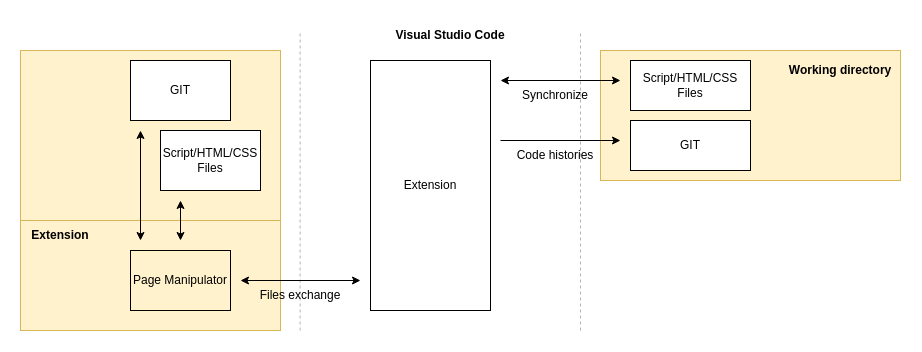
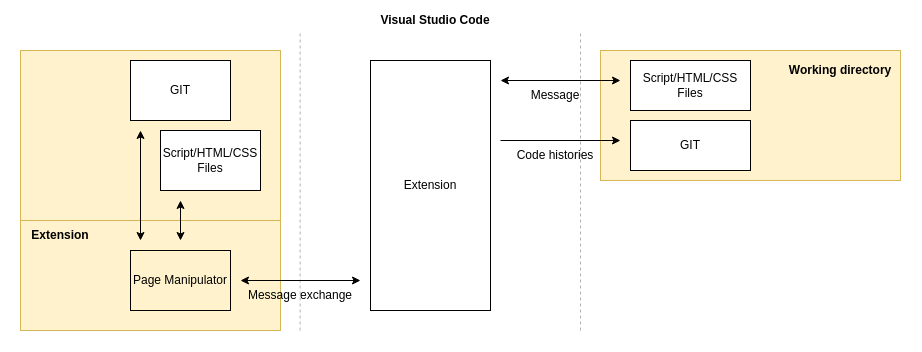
(451, 36) -> (436, 21)
(556, 96) -> (556, 96)
(301, 296) -> (301, 296)
